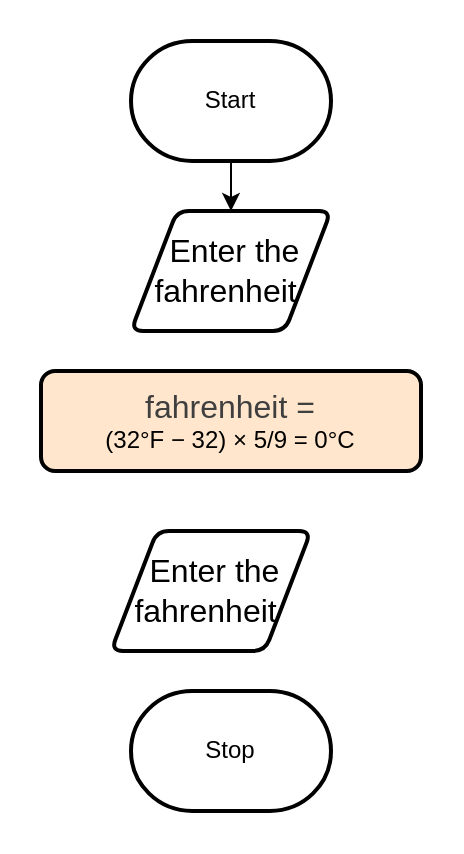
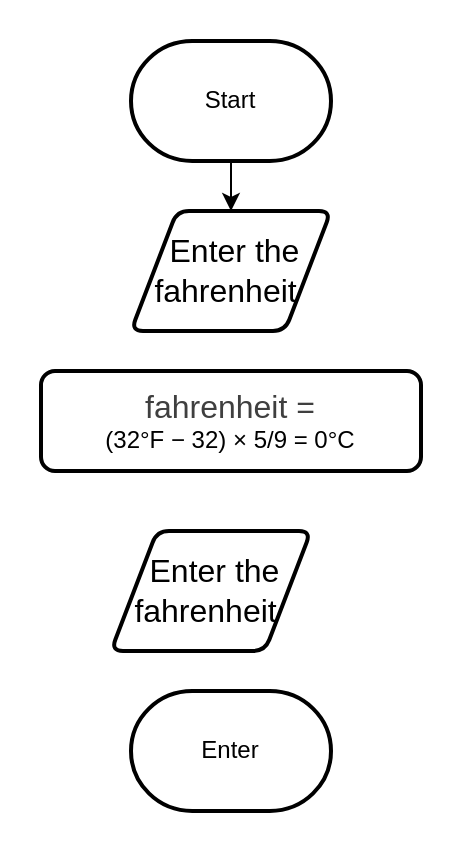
(231, 421) -> (231, 421)
(231, 751) -> (231, 751)
